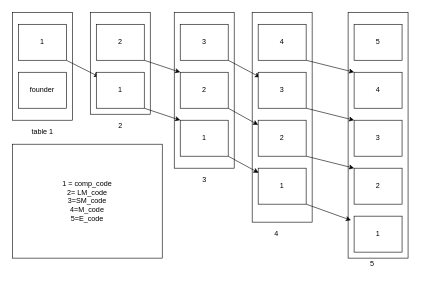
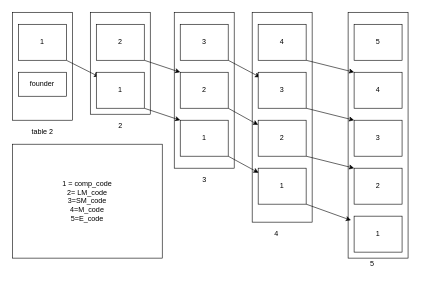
(42, 90) -> (42, 84)
(43, 132) -> (43, 132)
